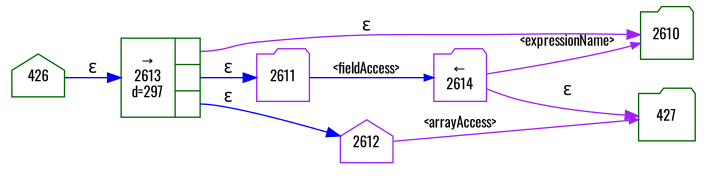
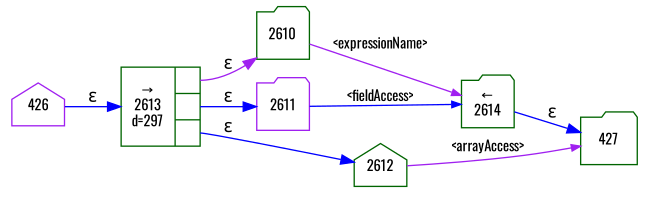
(559, 62) -> (381, 68)
(38, 78) -> (38, 107)
(460, 78) -> (488, 104)
(555, 107) -> (541, 120)
(367, 144) -> (381, 167)
